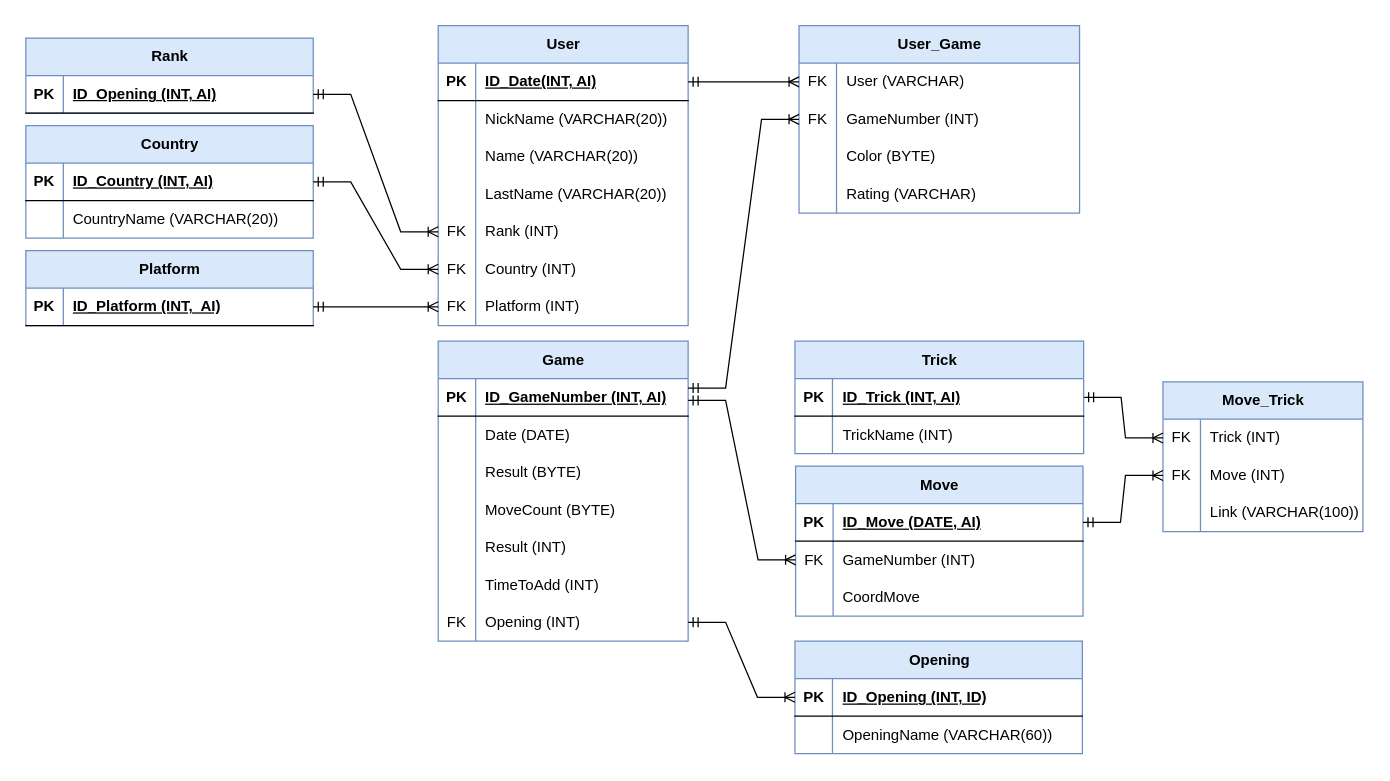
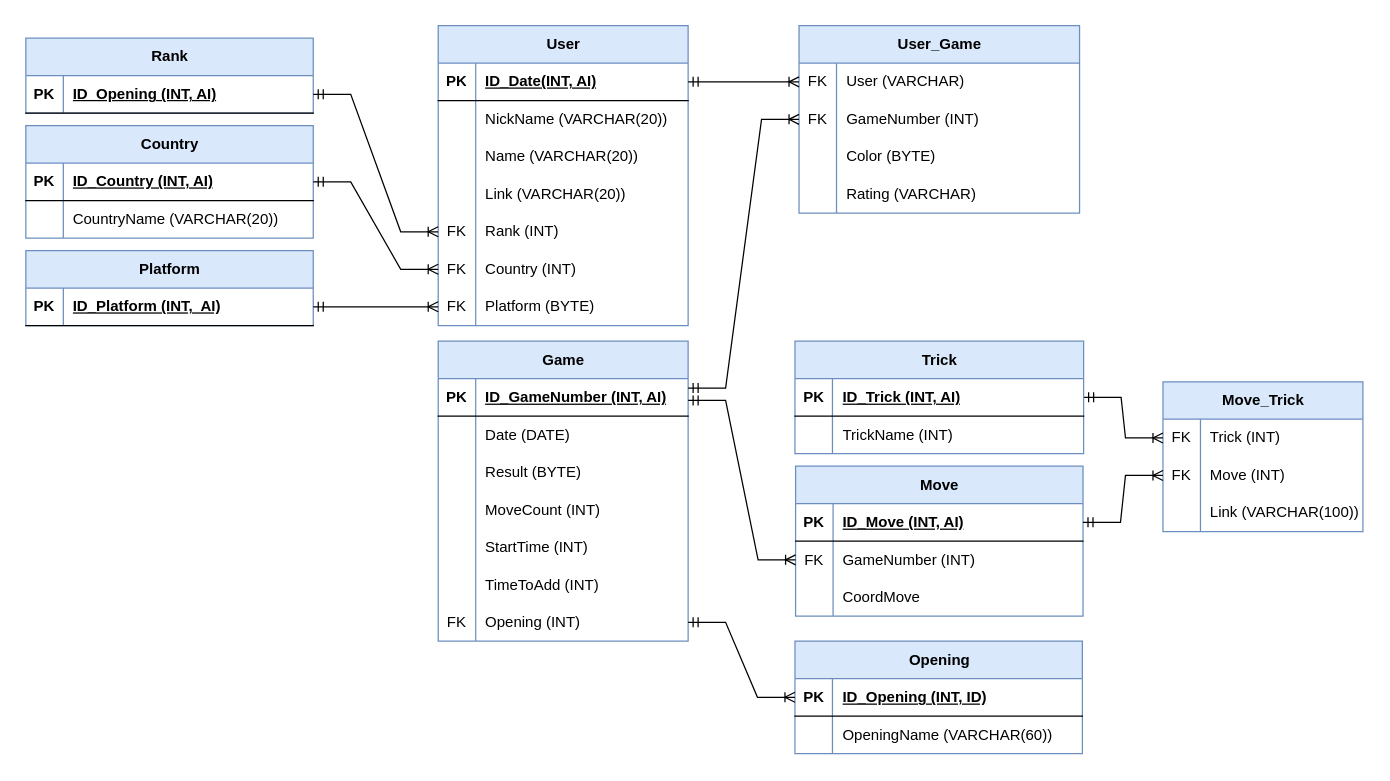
(576, 194) -> (557, 194)
(541, 307) -> (545, 307)
(551, 511) -> (547, 511)
(913, 523) -> (909, 523)
(532, 548) -> (545, 548)
